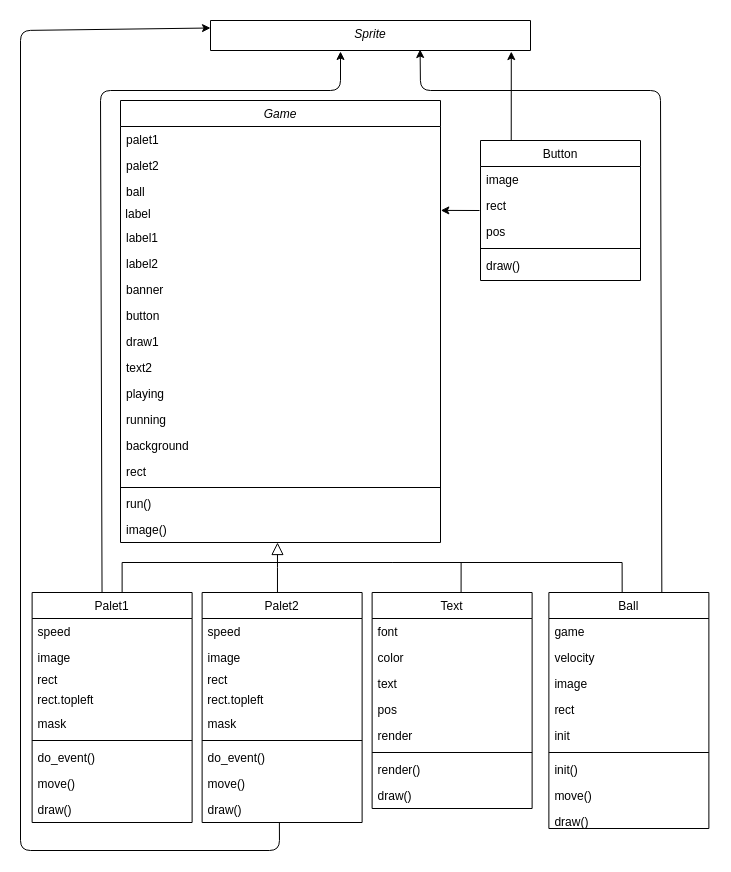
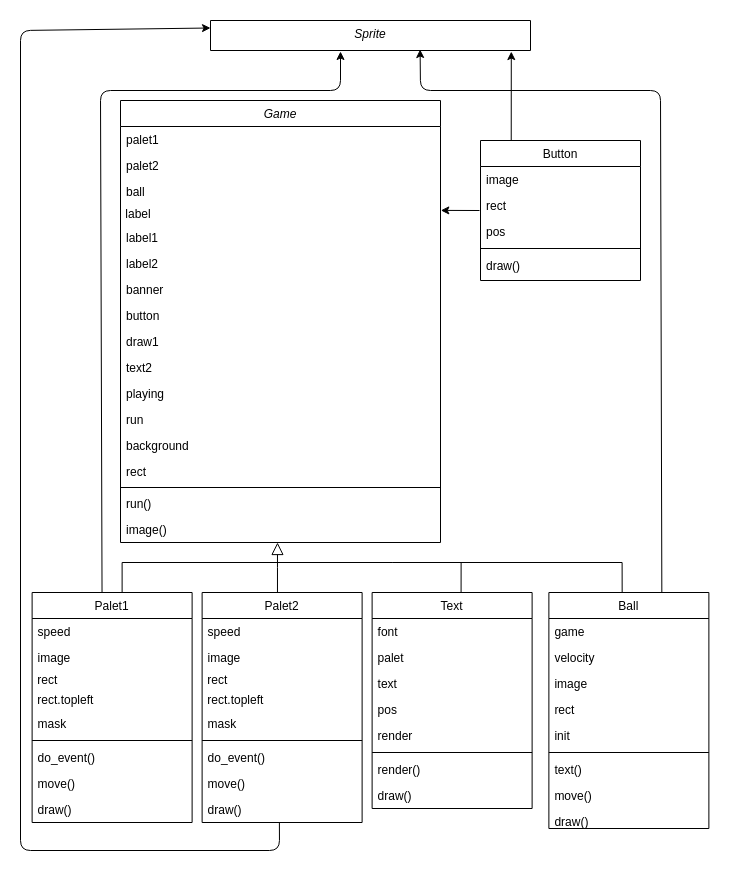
(148, 420) -> (136, 420)
(393, 658) -> (393, 658)
(571, 770) -> (575, 770)
